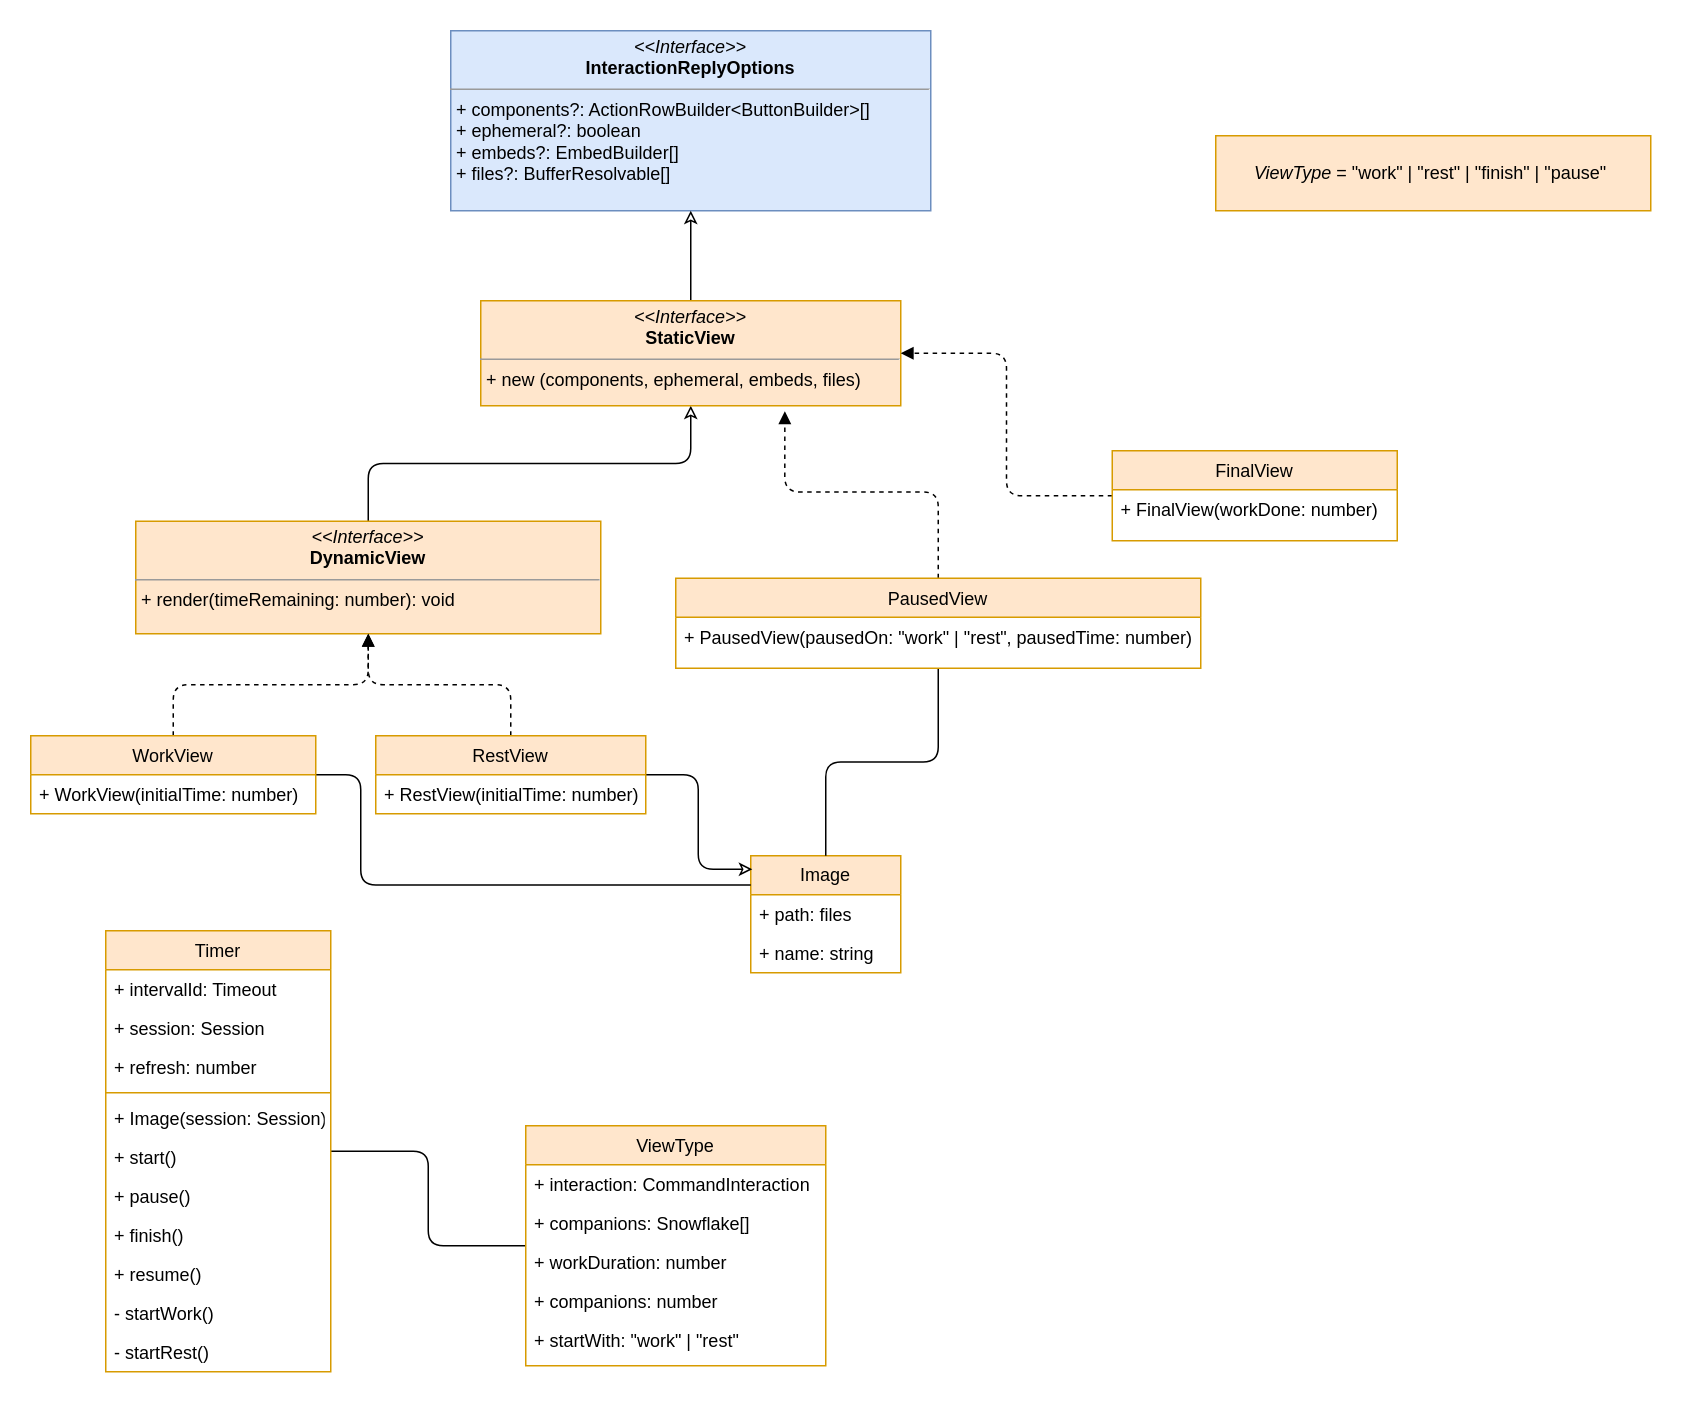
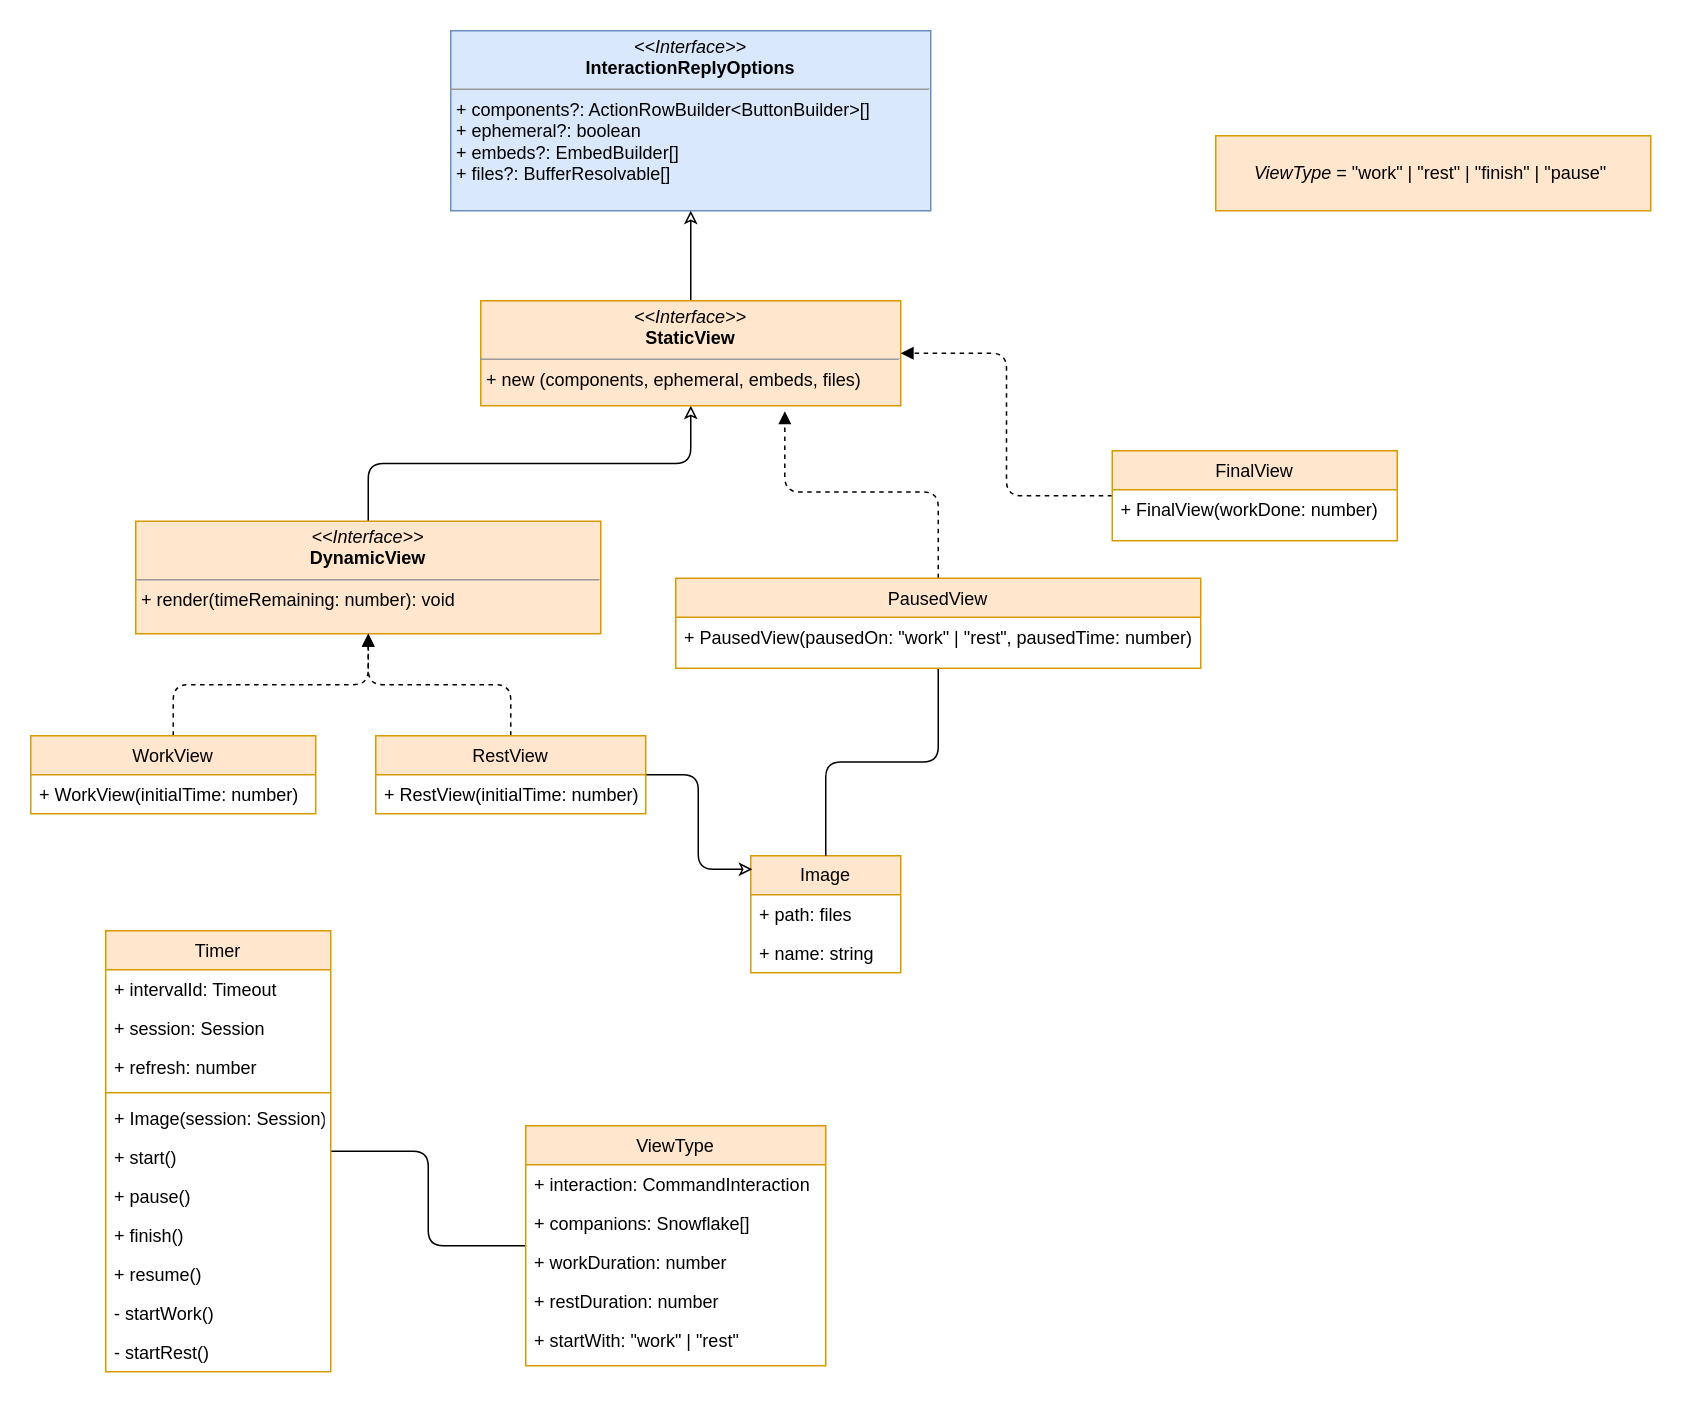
(489, 885) -> none
(625, 1302) -> (636, 1302)
